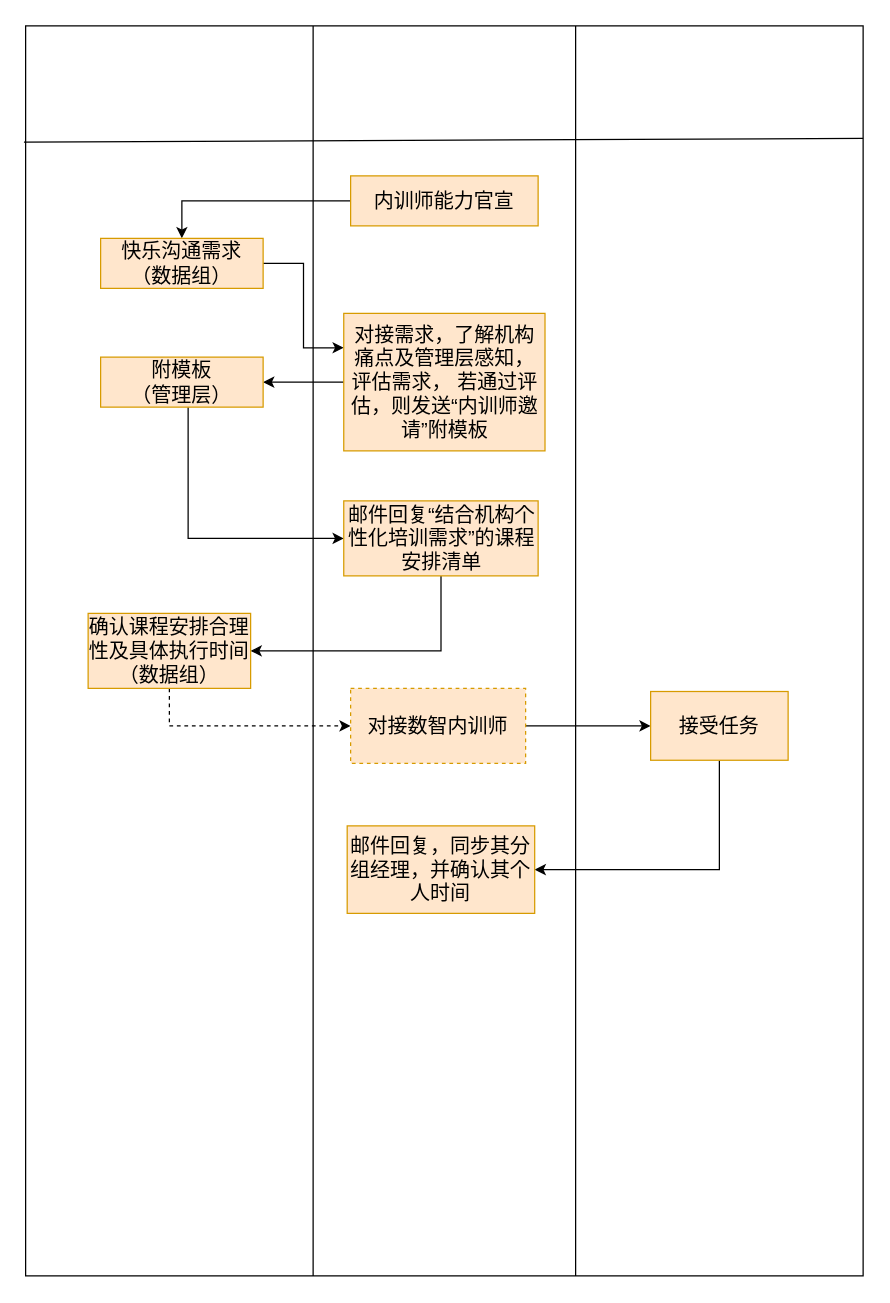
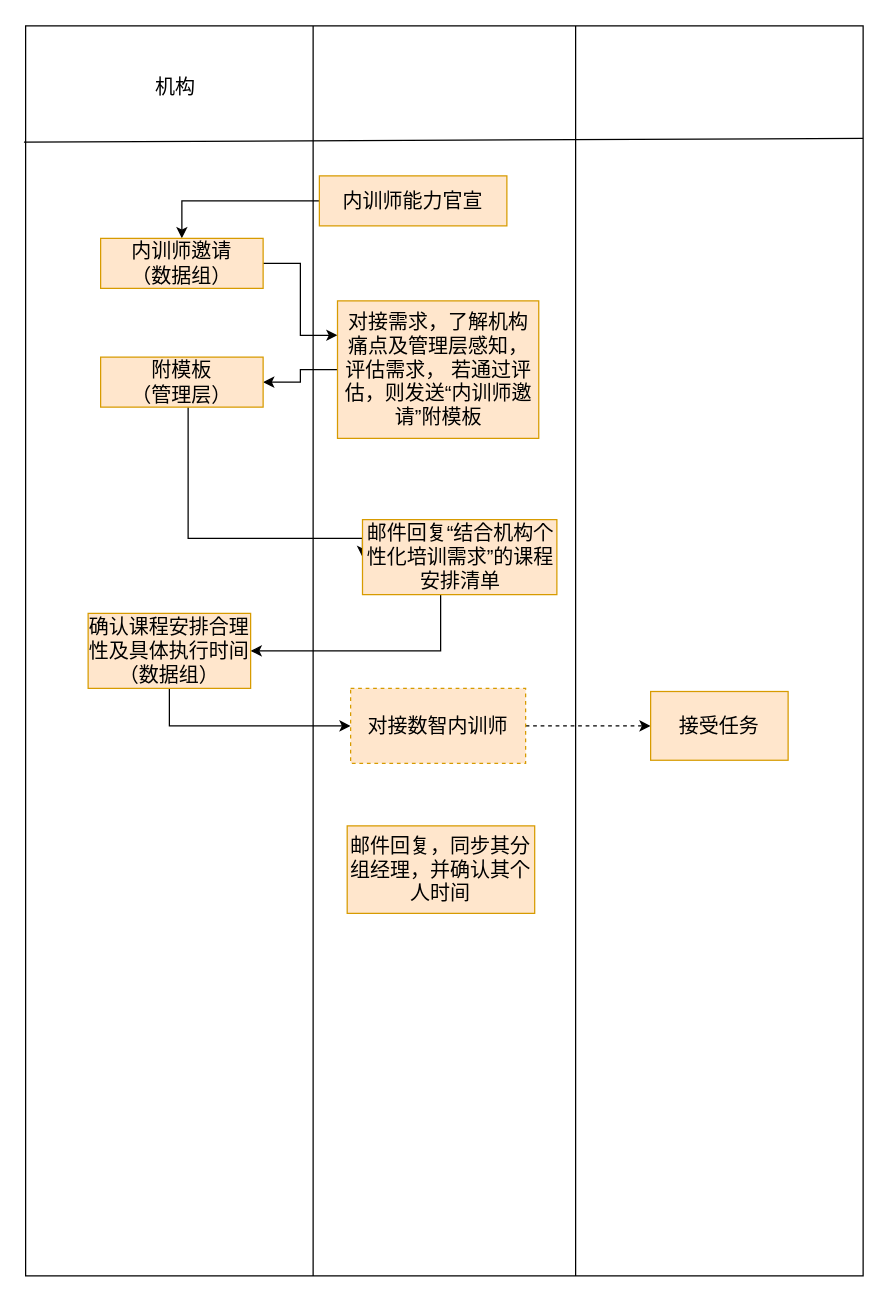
none -> (176, 87)
(444, 201) -> (413, 201)
(182, 263) -> (182, 263)
(444, 382) -> (438, 369)
(441, 538) -> (460, 557)
(237, 726) -> (237, 726)
(583, 726) -> (583, 726)
(686, 869) -> none
